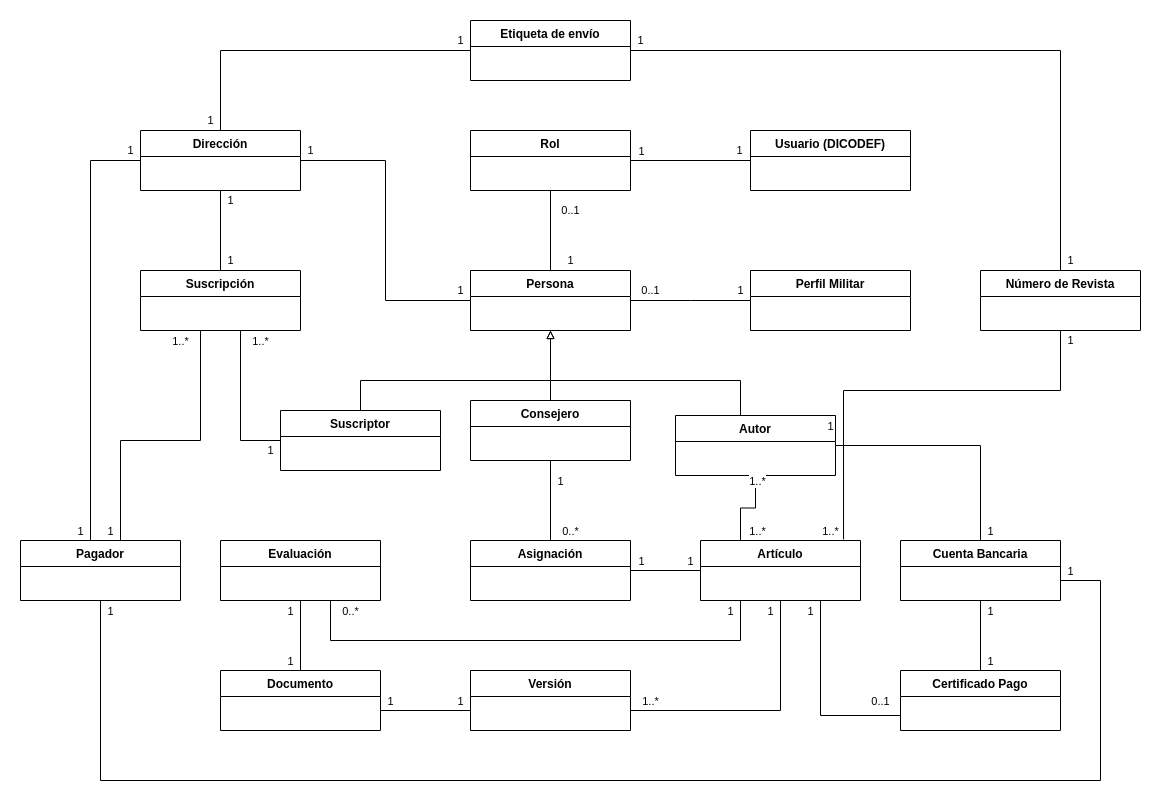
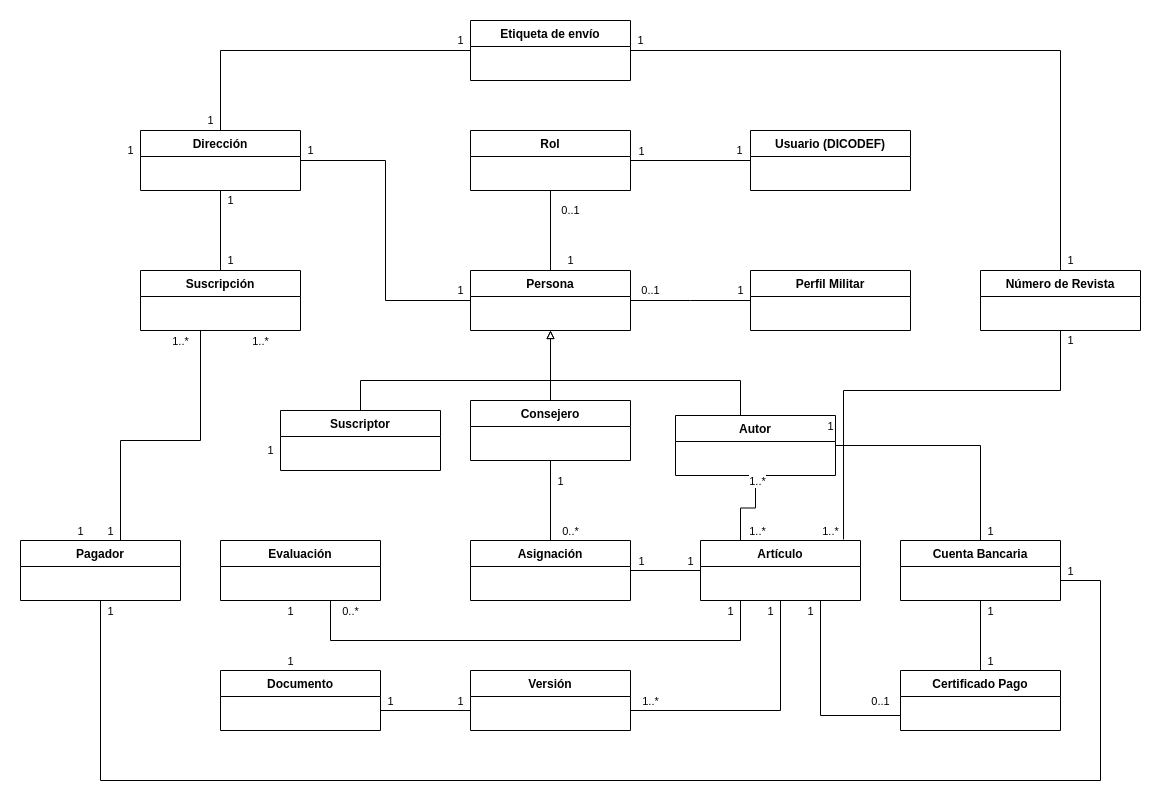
(91, 327) -> none
(241, 406) -> none
(301, 637) -> none
